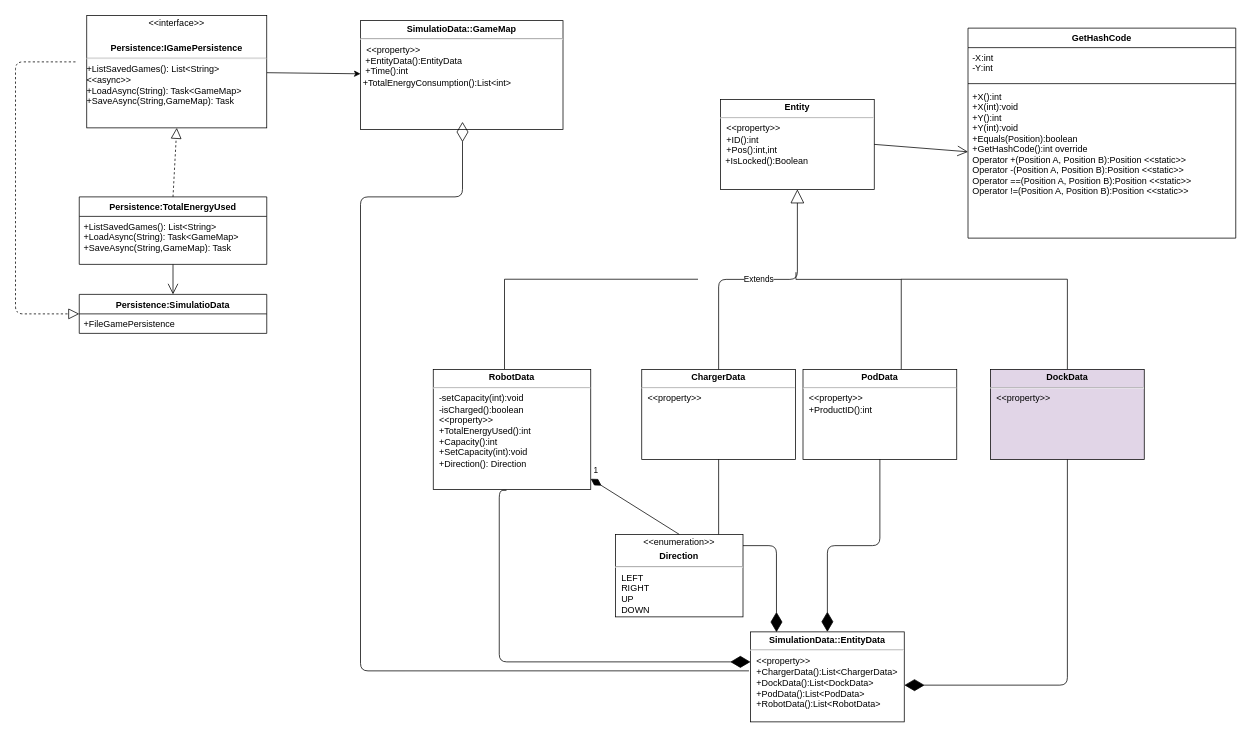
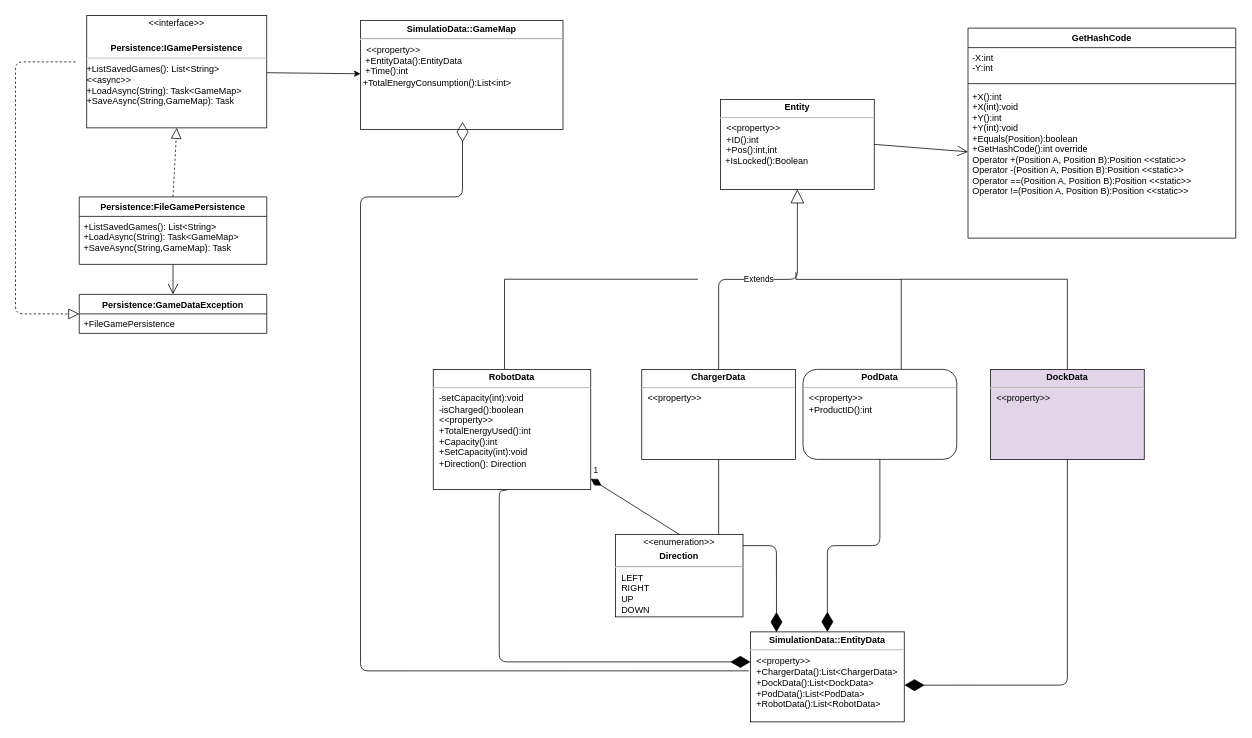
(173, 207) -> (173, 207)
(173, 305) -> (173, 305)
(880, 414) -> (880, 414)
